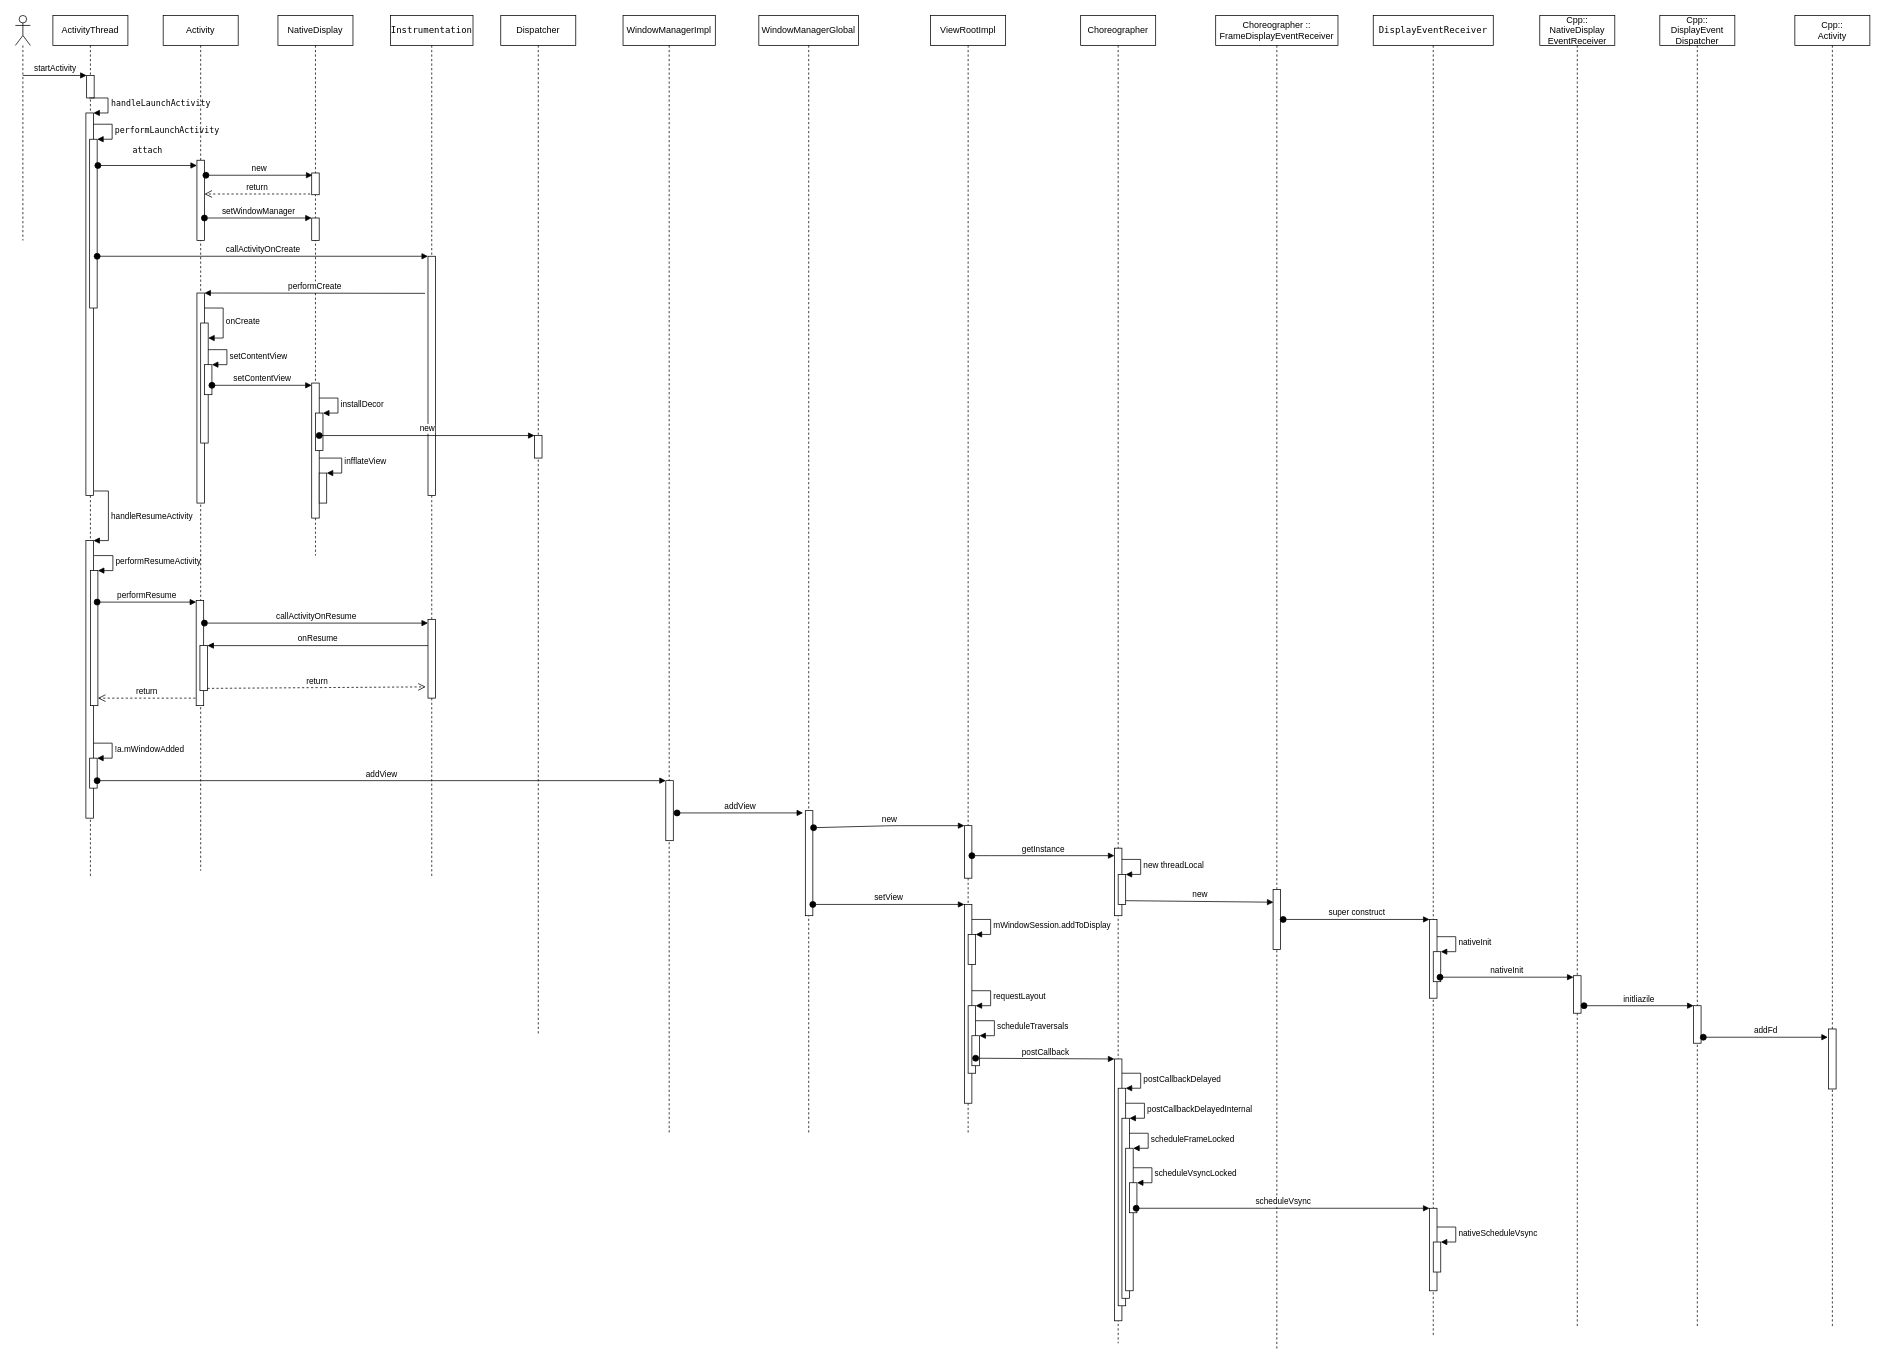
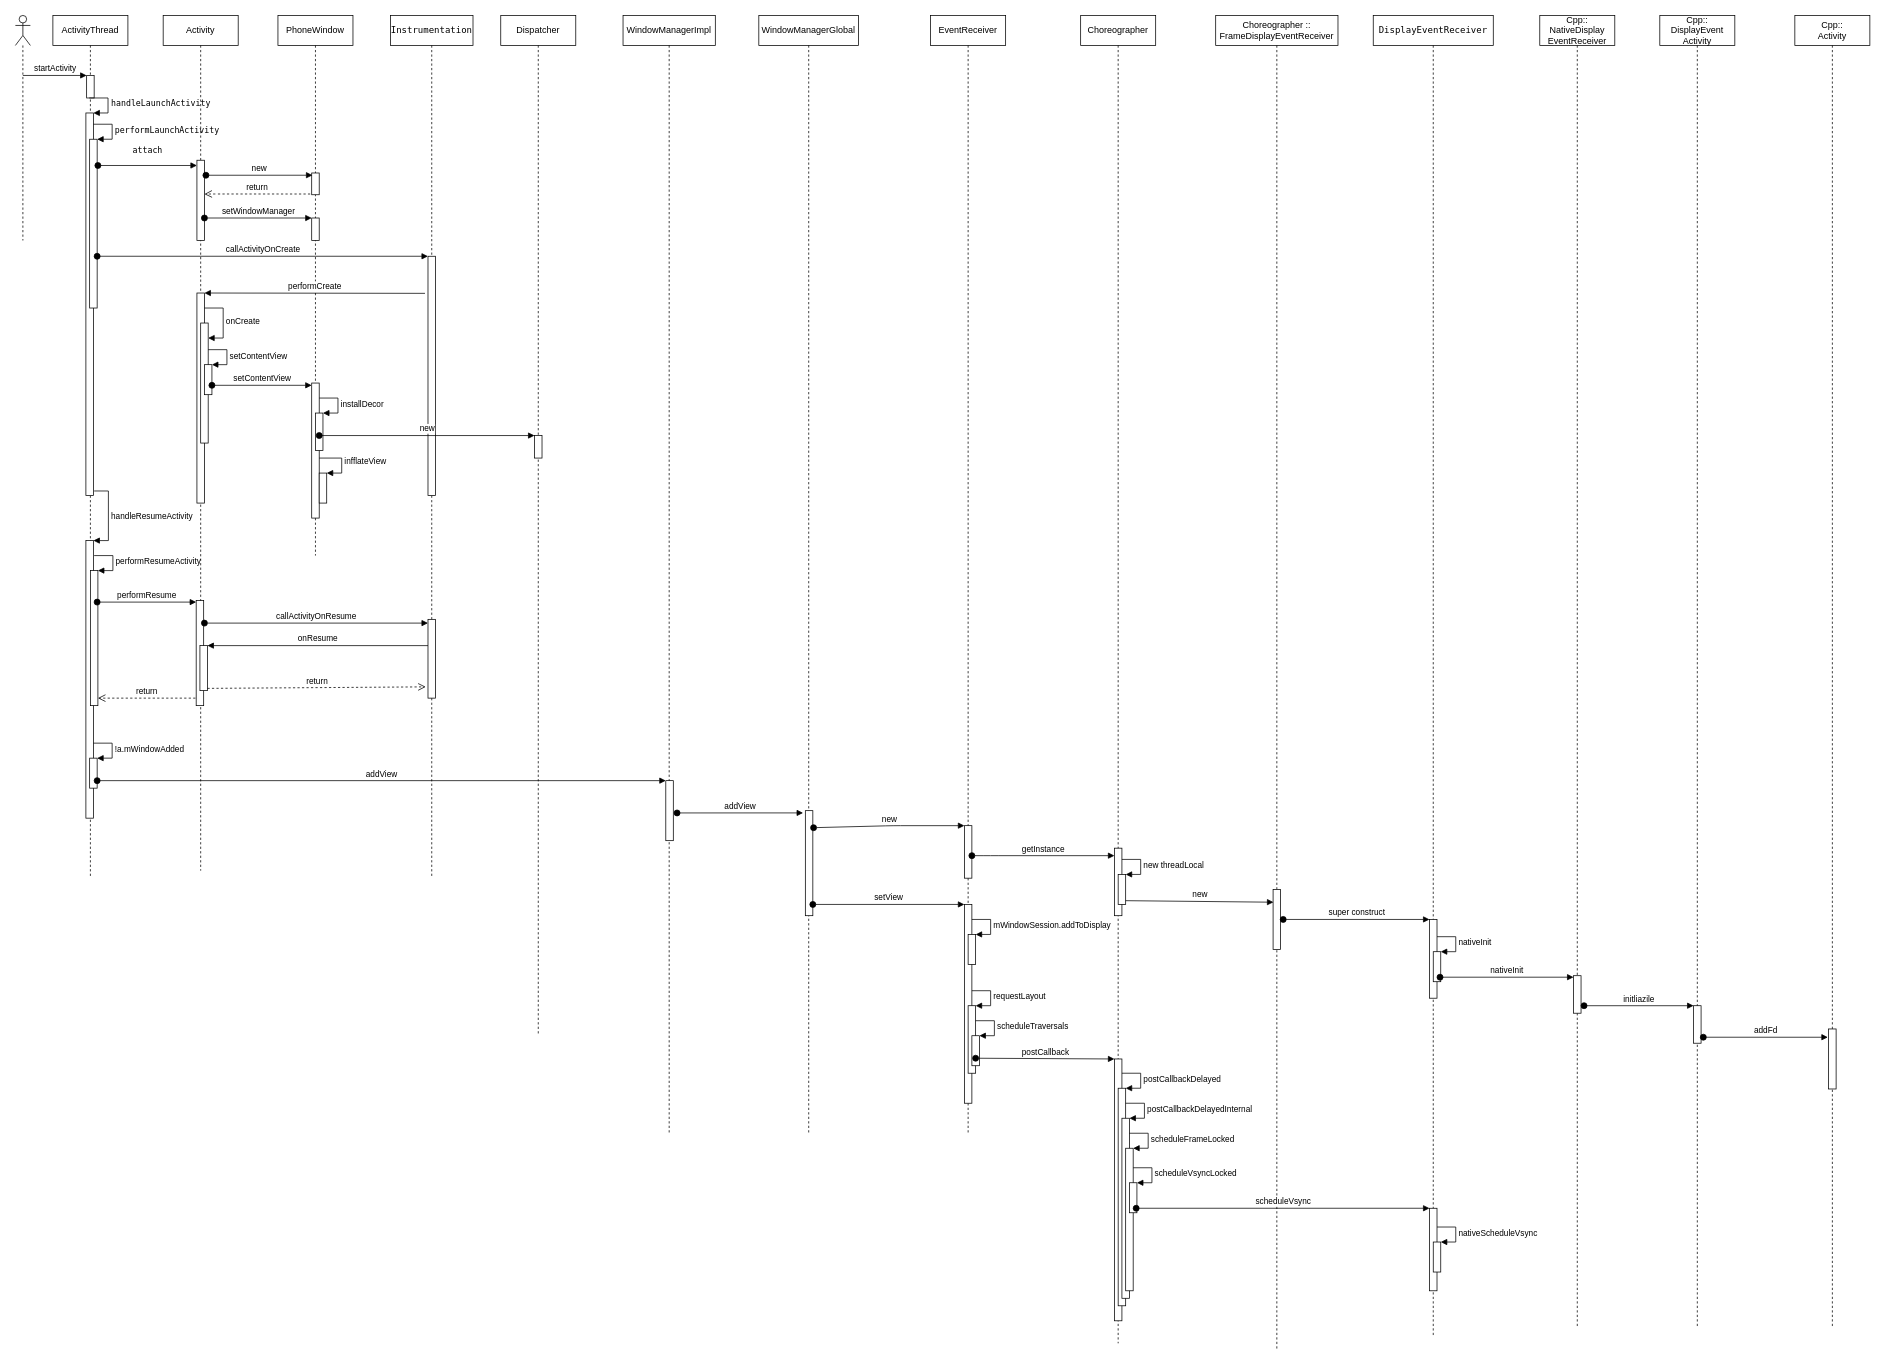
(315, 30) -> (315, 30)
(968, 30) -> (968, 30)
(1697, 30) -> (1697, 30)
